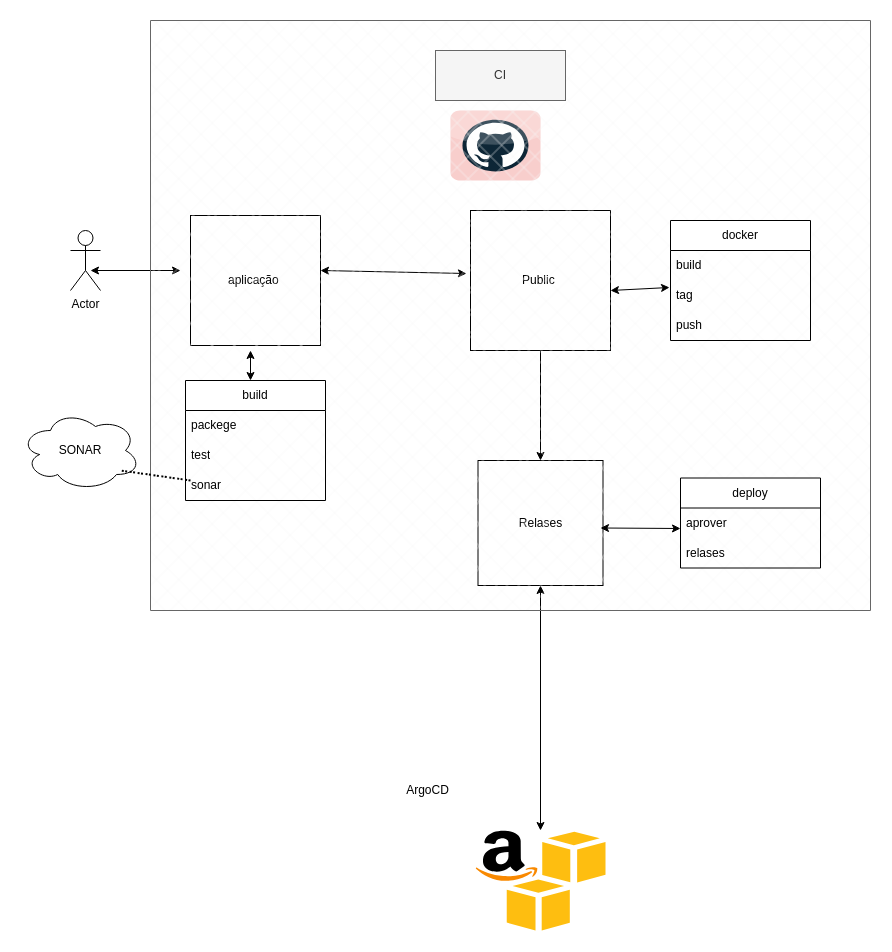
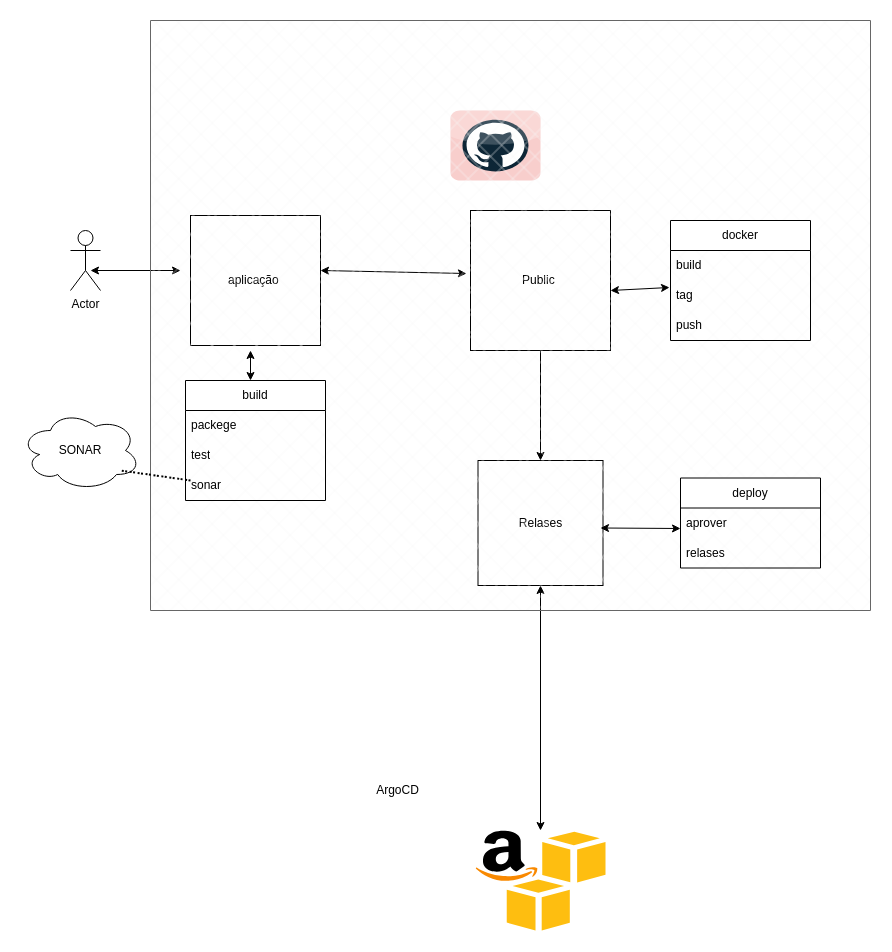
(501, 76) -> none
(428, 791) -> (398, 791)
